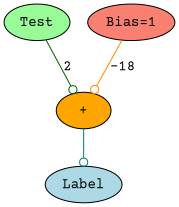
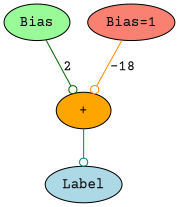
(37, 22) -> (37, 22)
